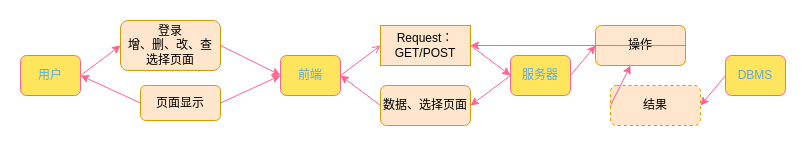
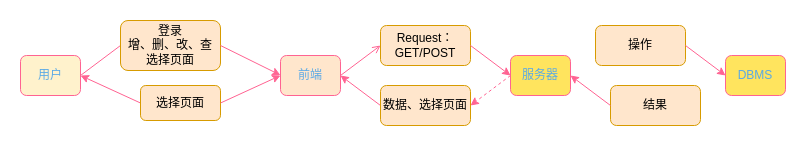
(426, 46) -> (426, 46)
(581, 46) -> (703, 58)
(114, 51) -> (117, 49)
(581, 63) -> none
(51, 76) -> (51, 76)
(311, 76) -> (311, 76)
(619, 88) -> (593, 93)
(715, 88) -> none
(493, 89) -> (493, 89)
(181, 104) -> (181, 104)
(656, 106) -> (656, 106)
